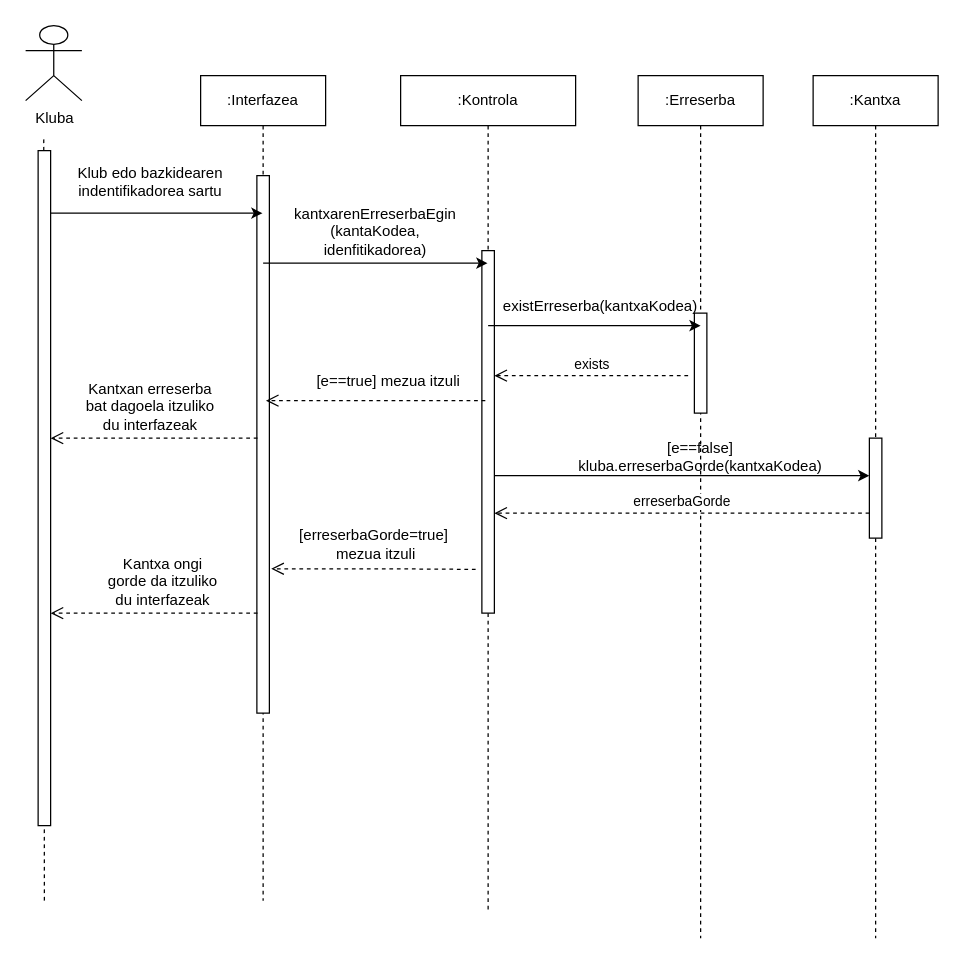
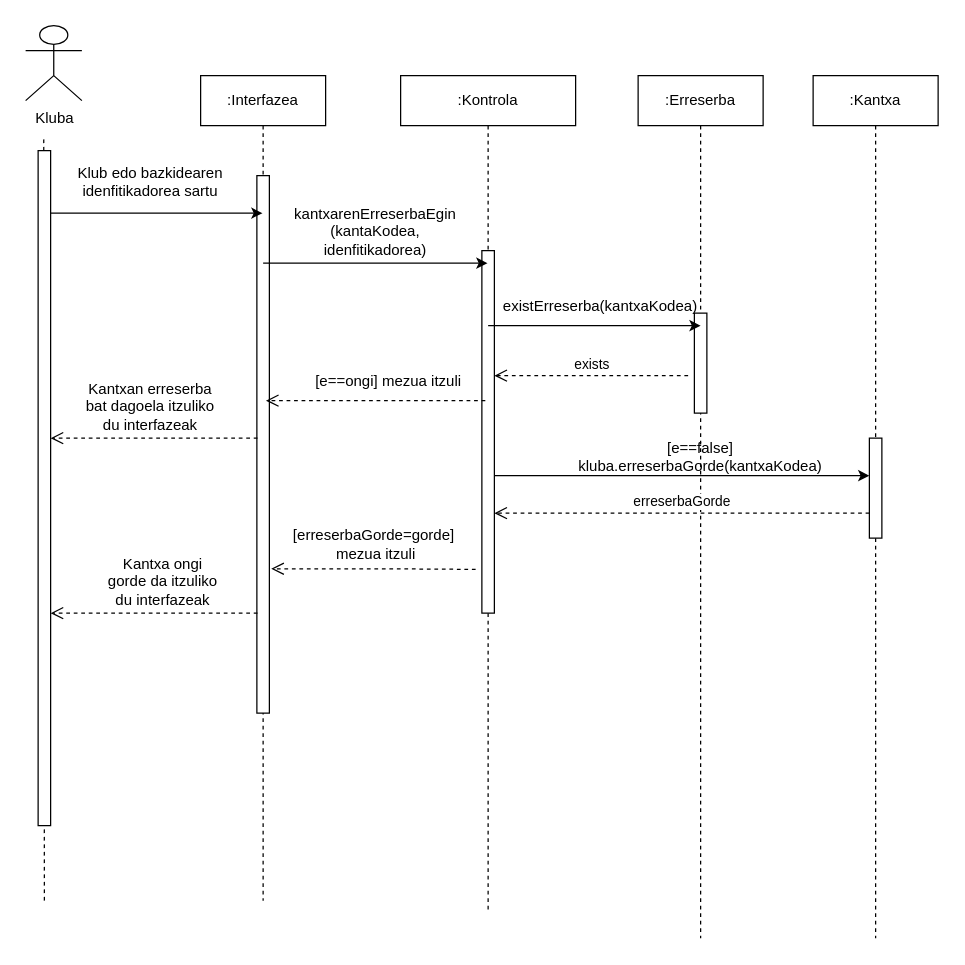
(151, 182) -> (151, 182)
(389, 382) -> (389, 382)
(376, 544) -> (376, 544)
